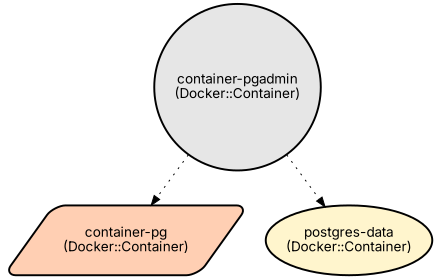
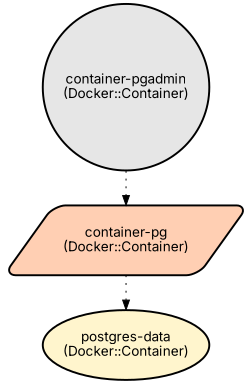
(303, 177) -> (126, 288)
